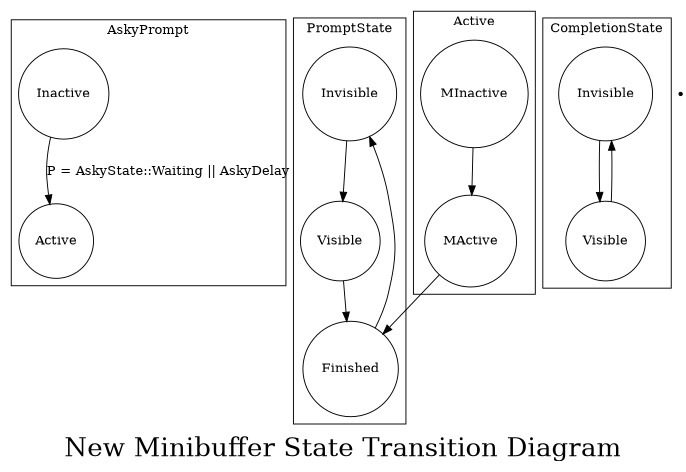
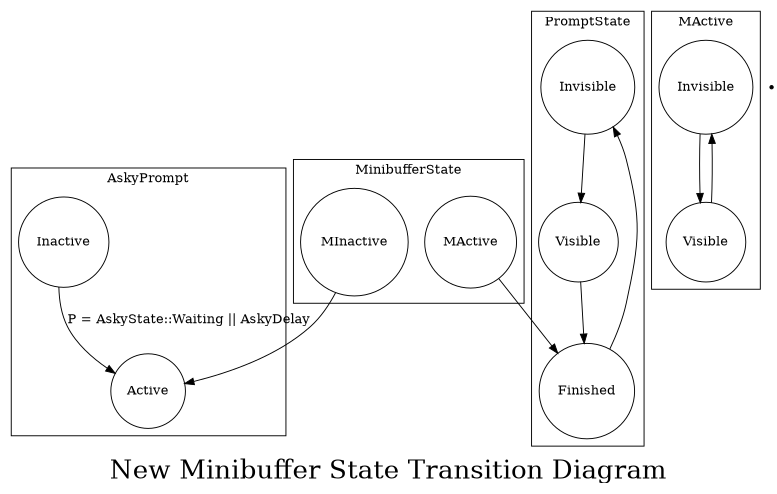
(474, 22) -> (409, 170)
(607, 29) -> (706, 22)
(473, 167) -> (274, 351)
